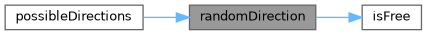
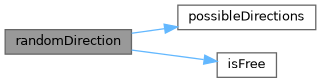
(160, 17) -> (148, 31)
